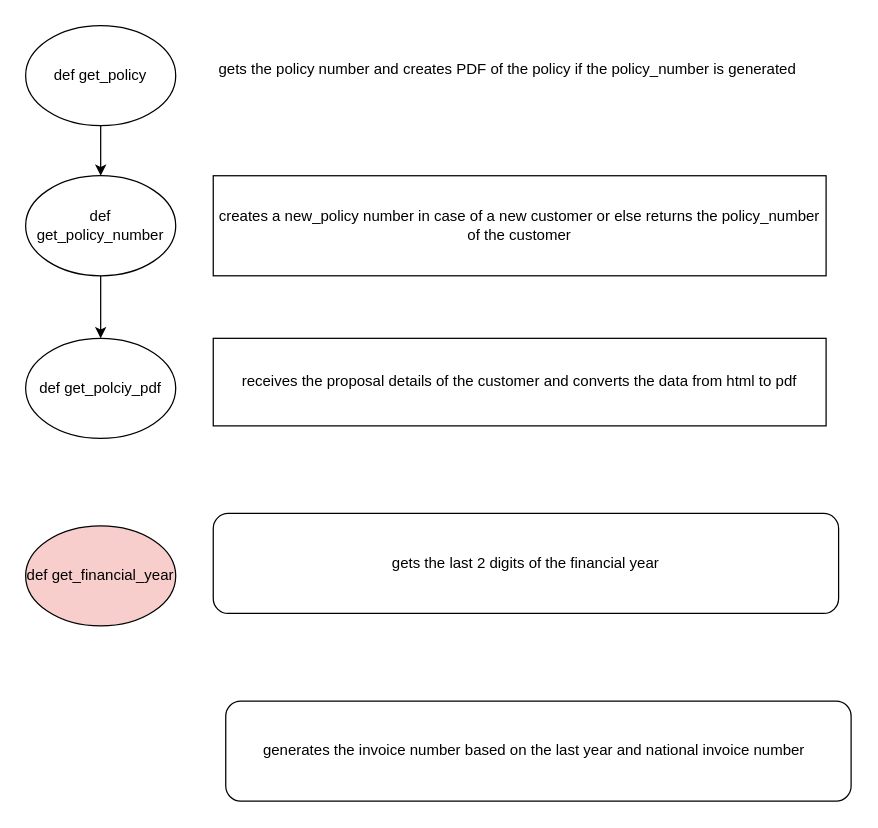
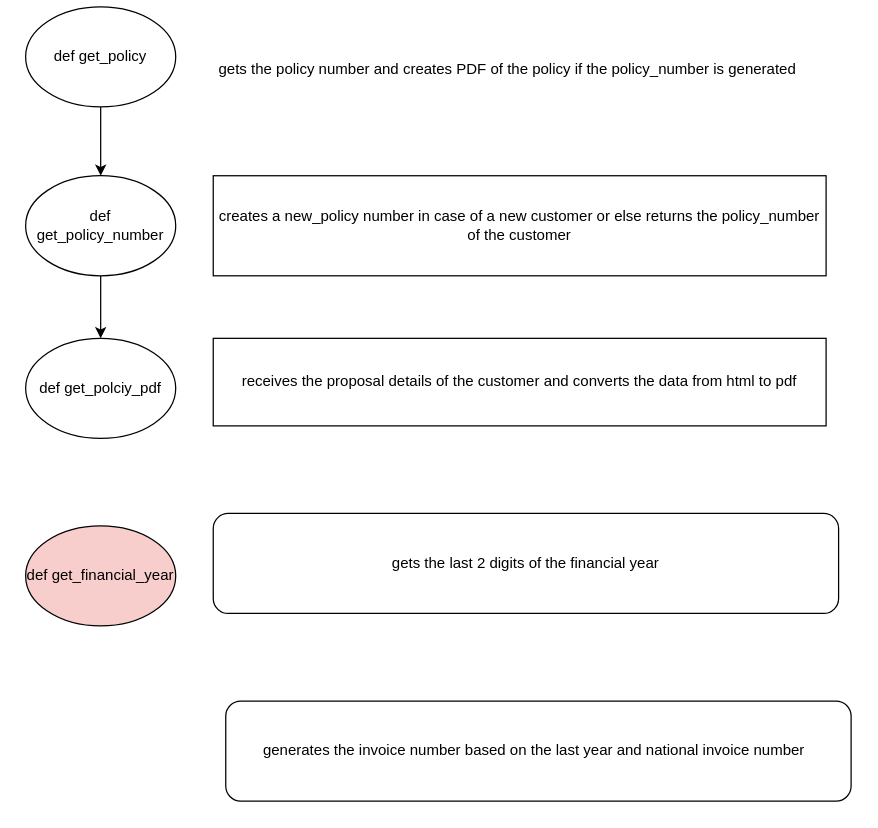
(101, 76) -> (101, 57)
